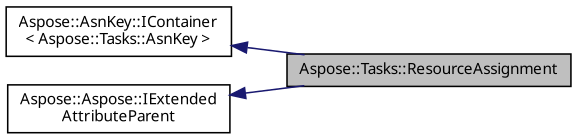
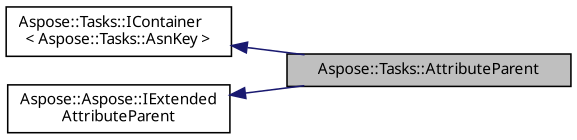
(119, 32) -> (119, 32)
(429, 70) -> (429, 70)
